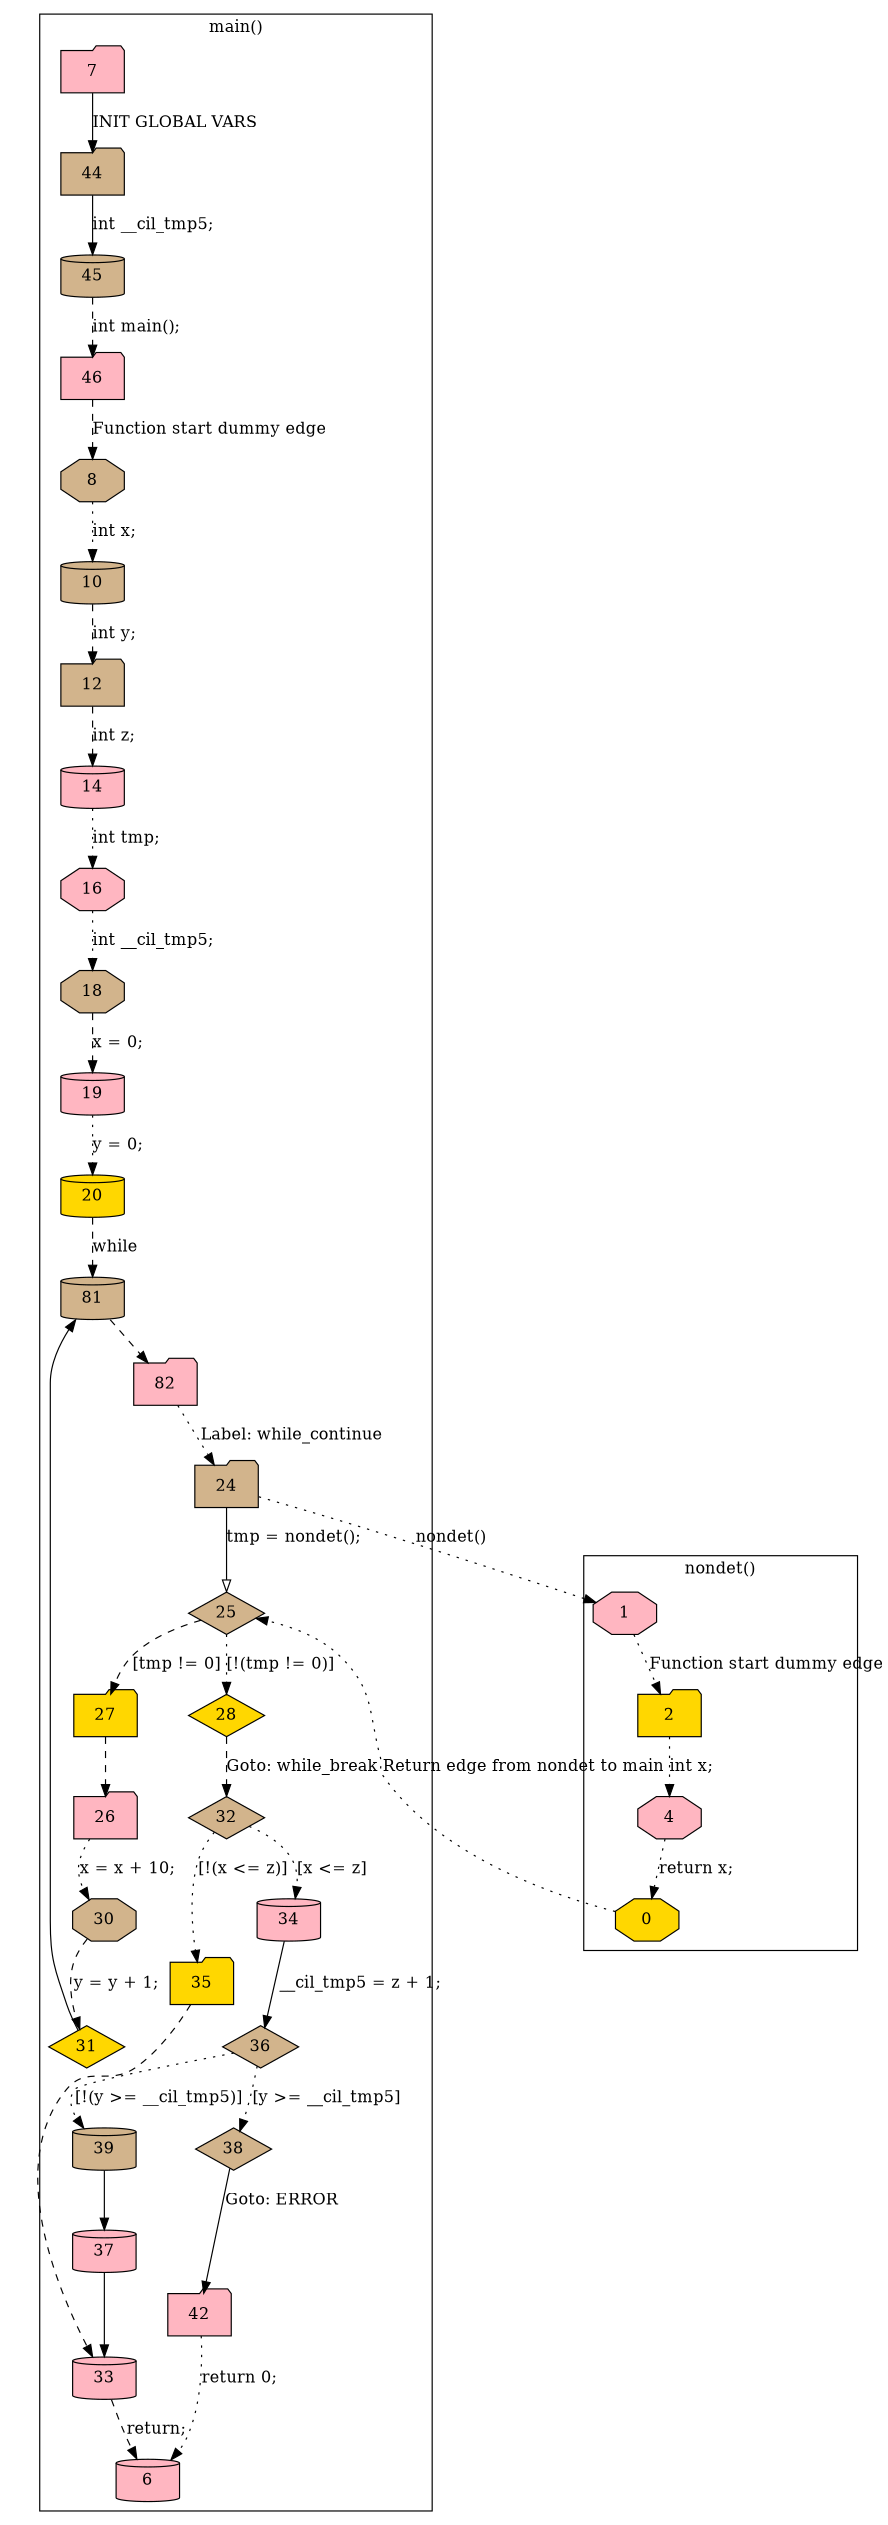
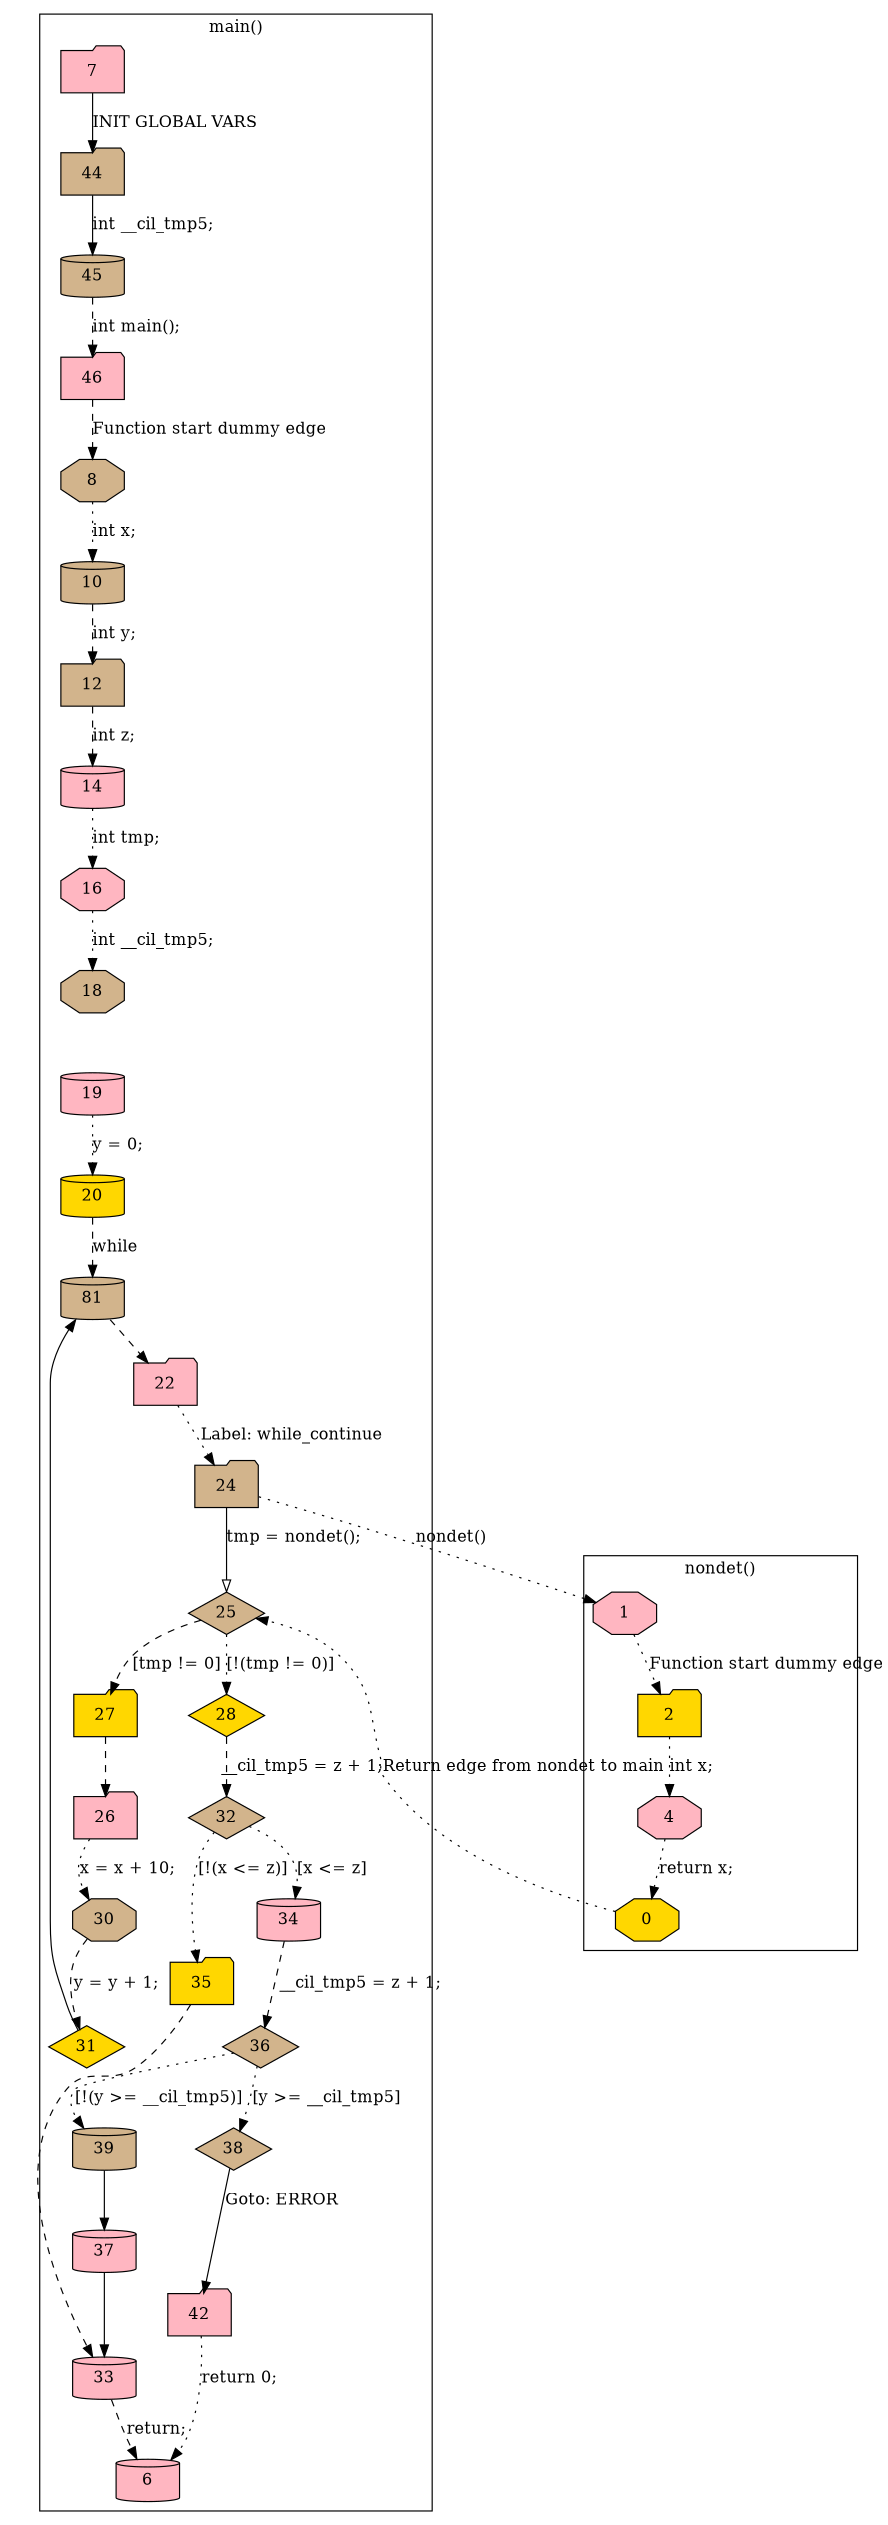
(93, 1037) -> none
(165, 1384) -> (165, 1384)
(302, 1767) -> (302, 1767)
(276, 1979) -> (276, 1979)
